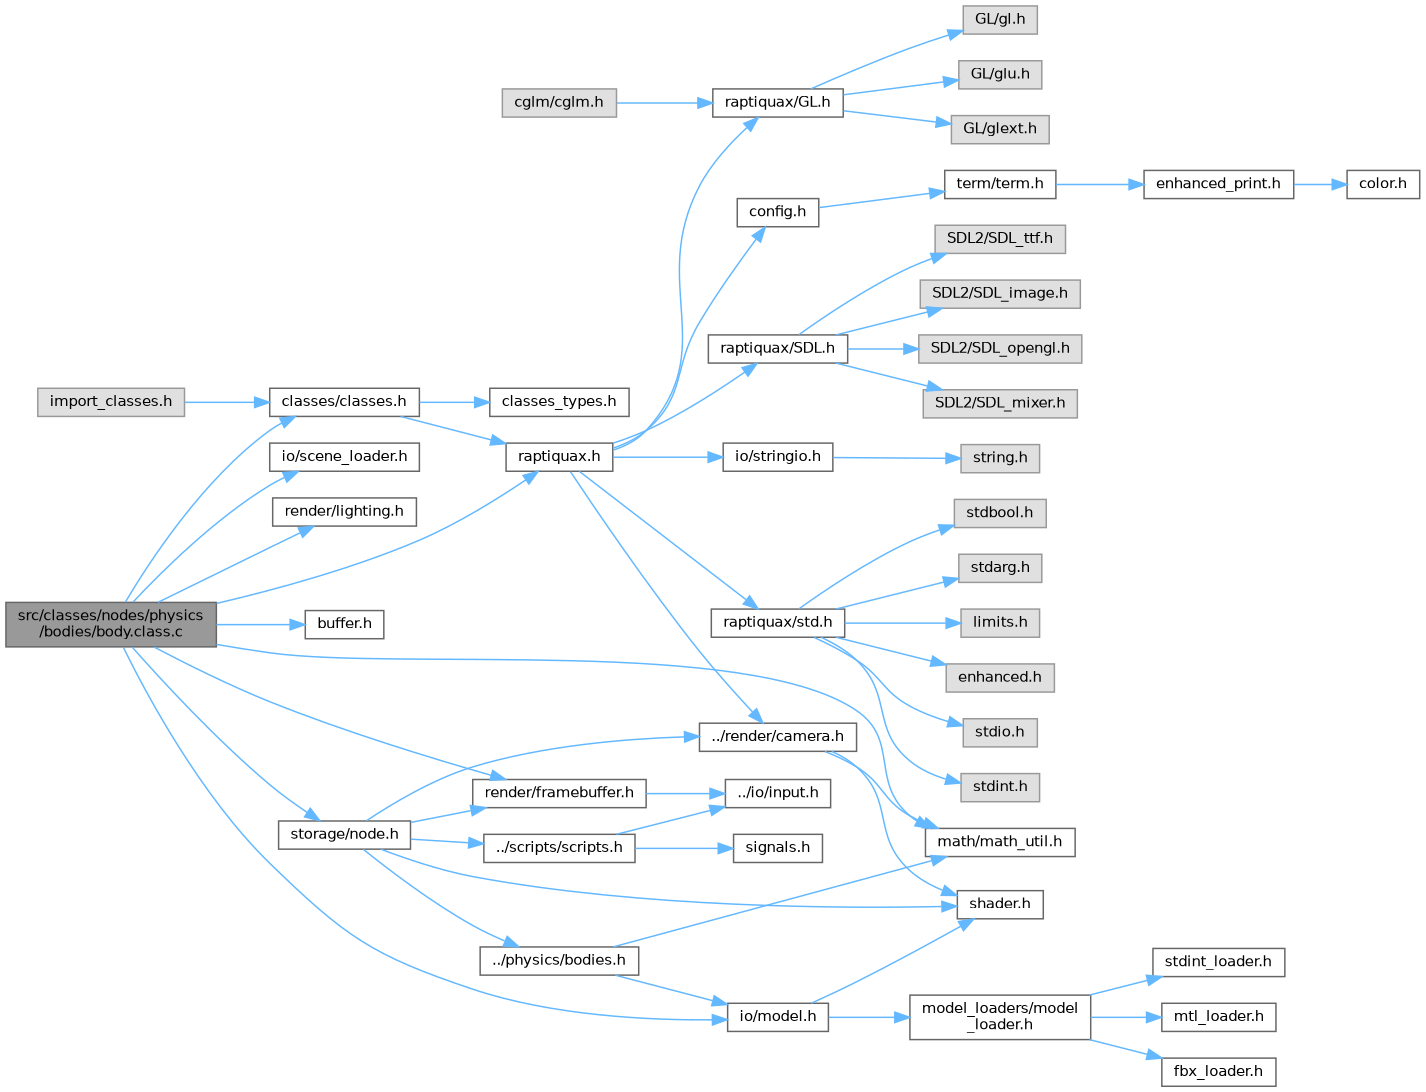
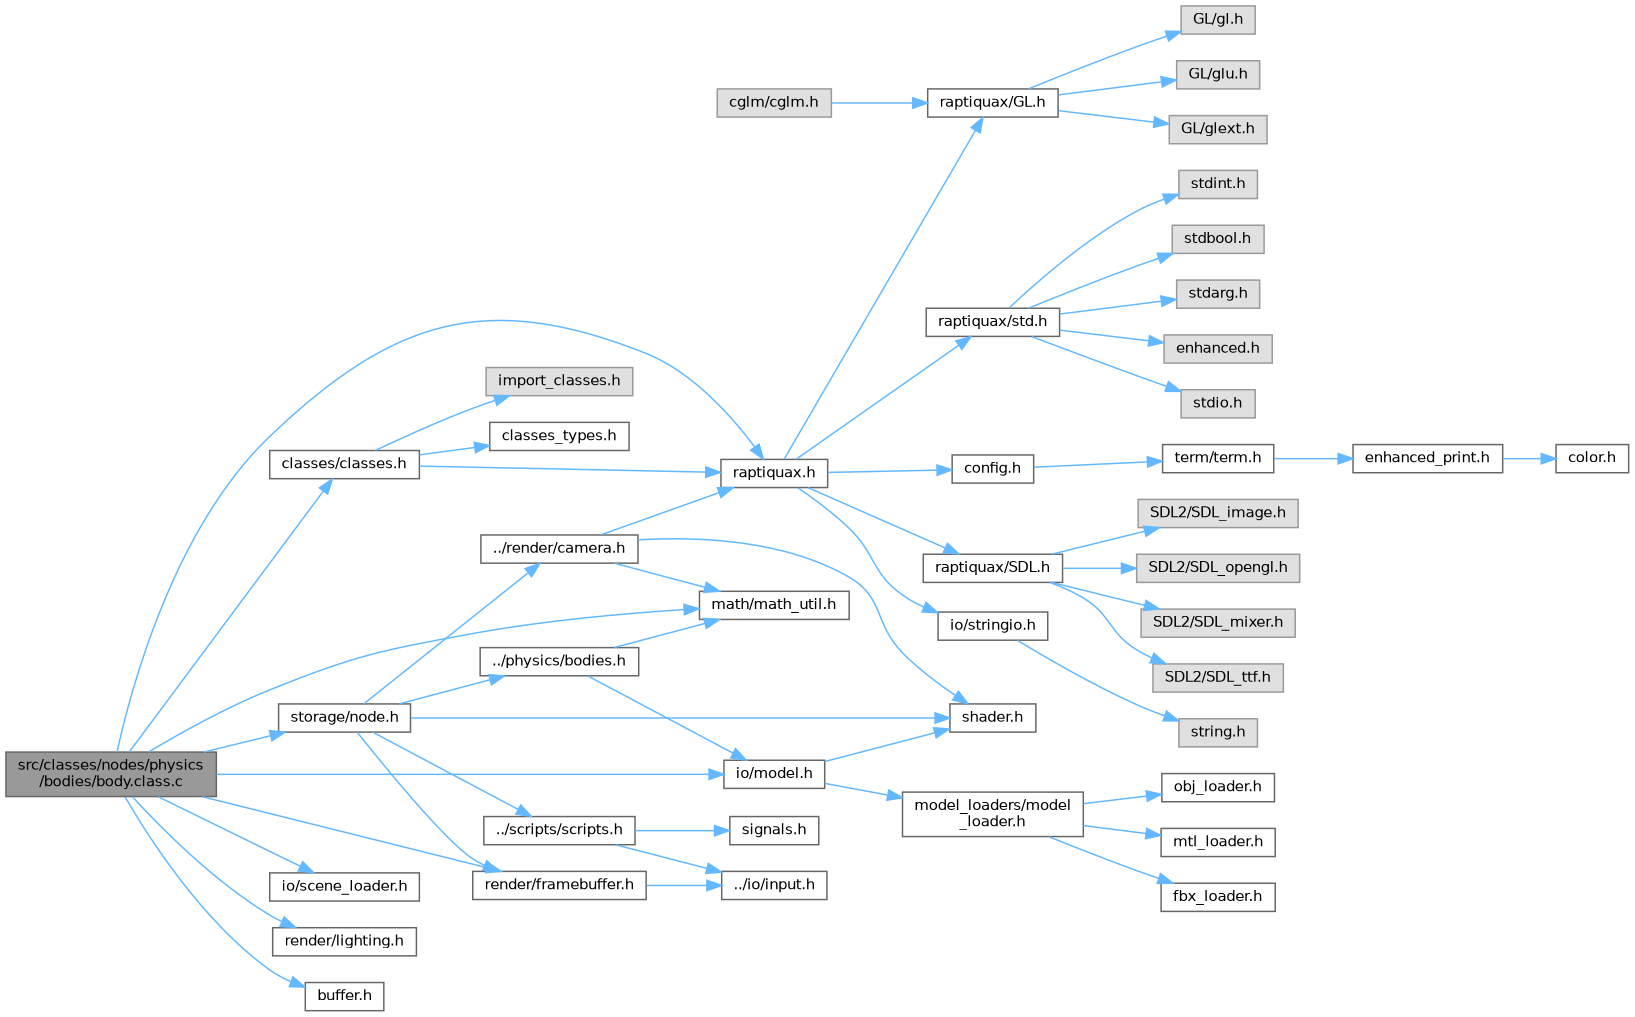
(220, 402) -> (434, 424)
(657, 595) -> (660, 514)
(1000, 623) -> none
(1219, 963) -> (1218, 788)
